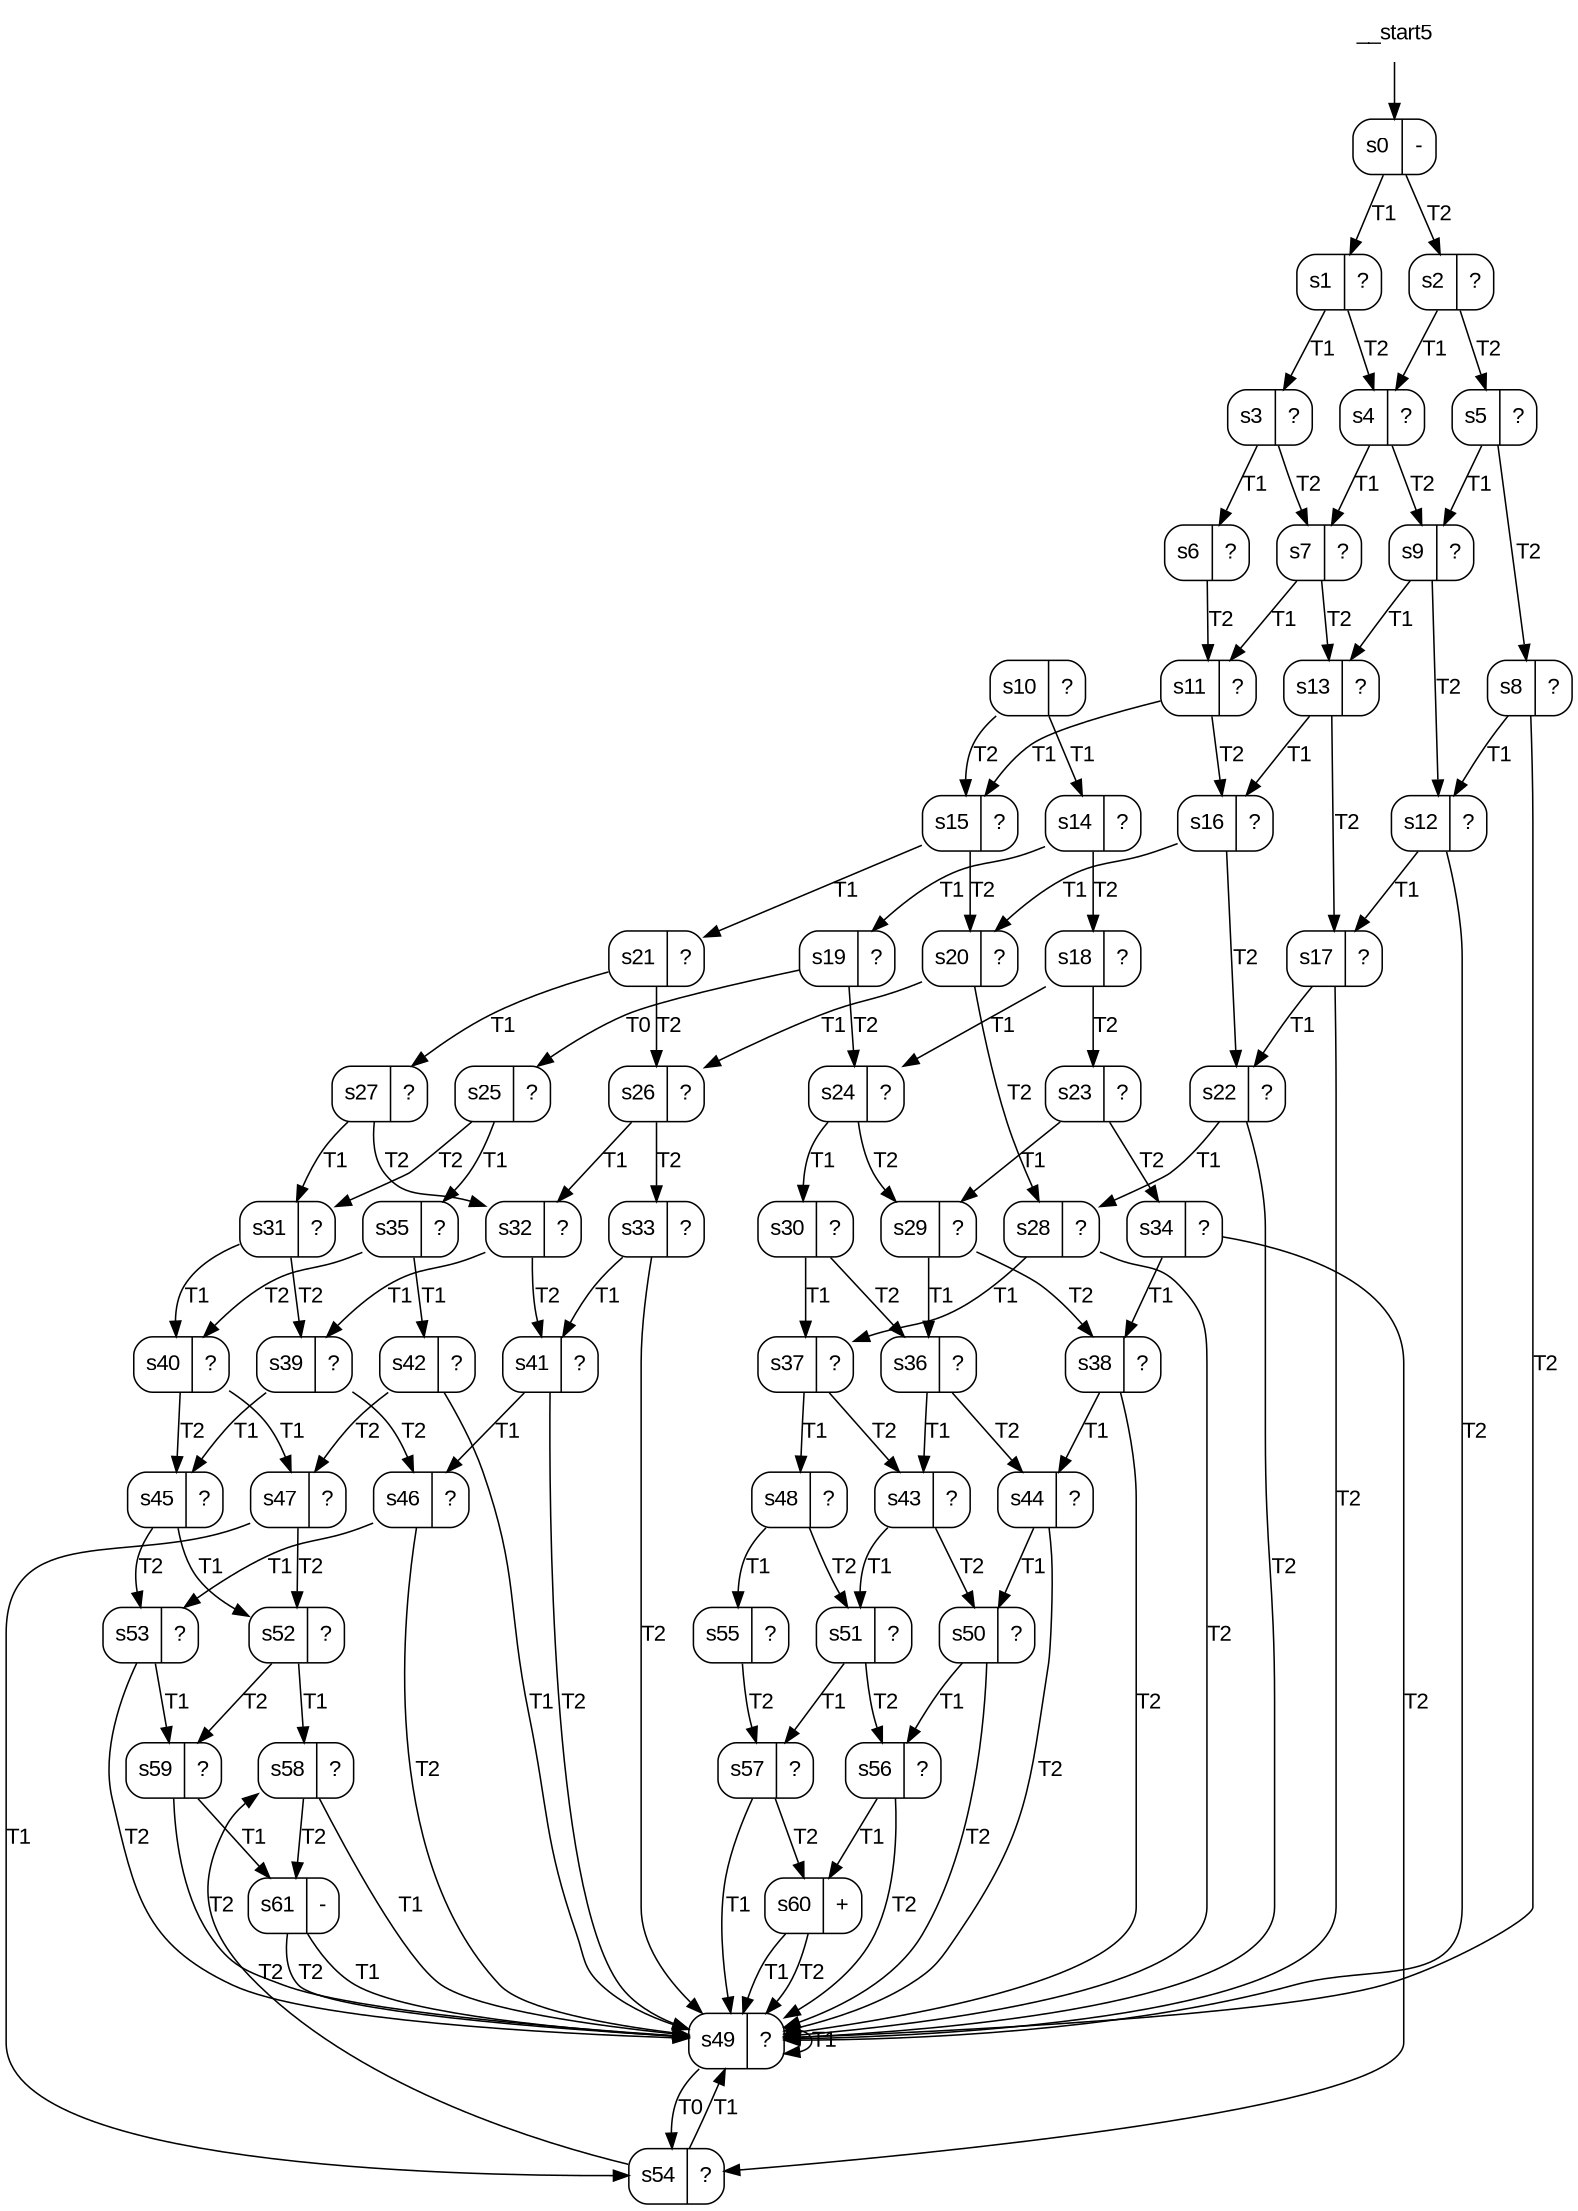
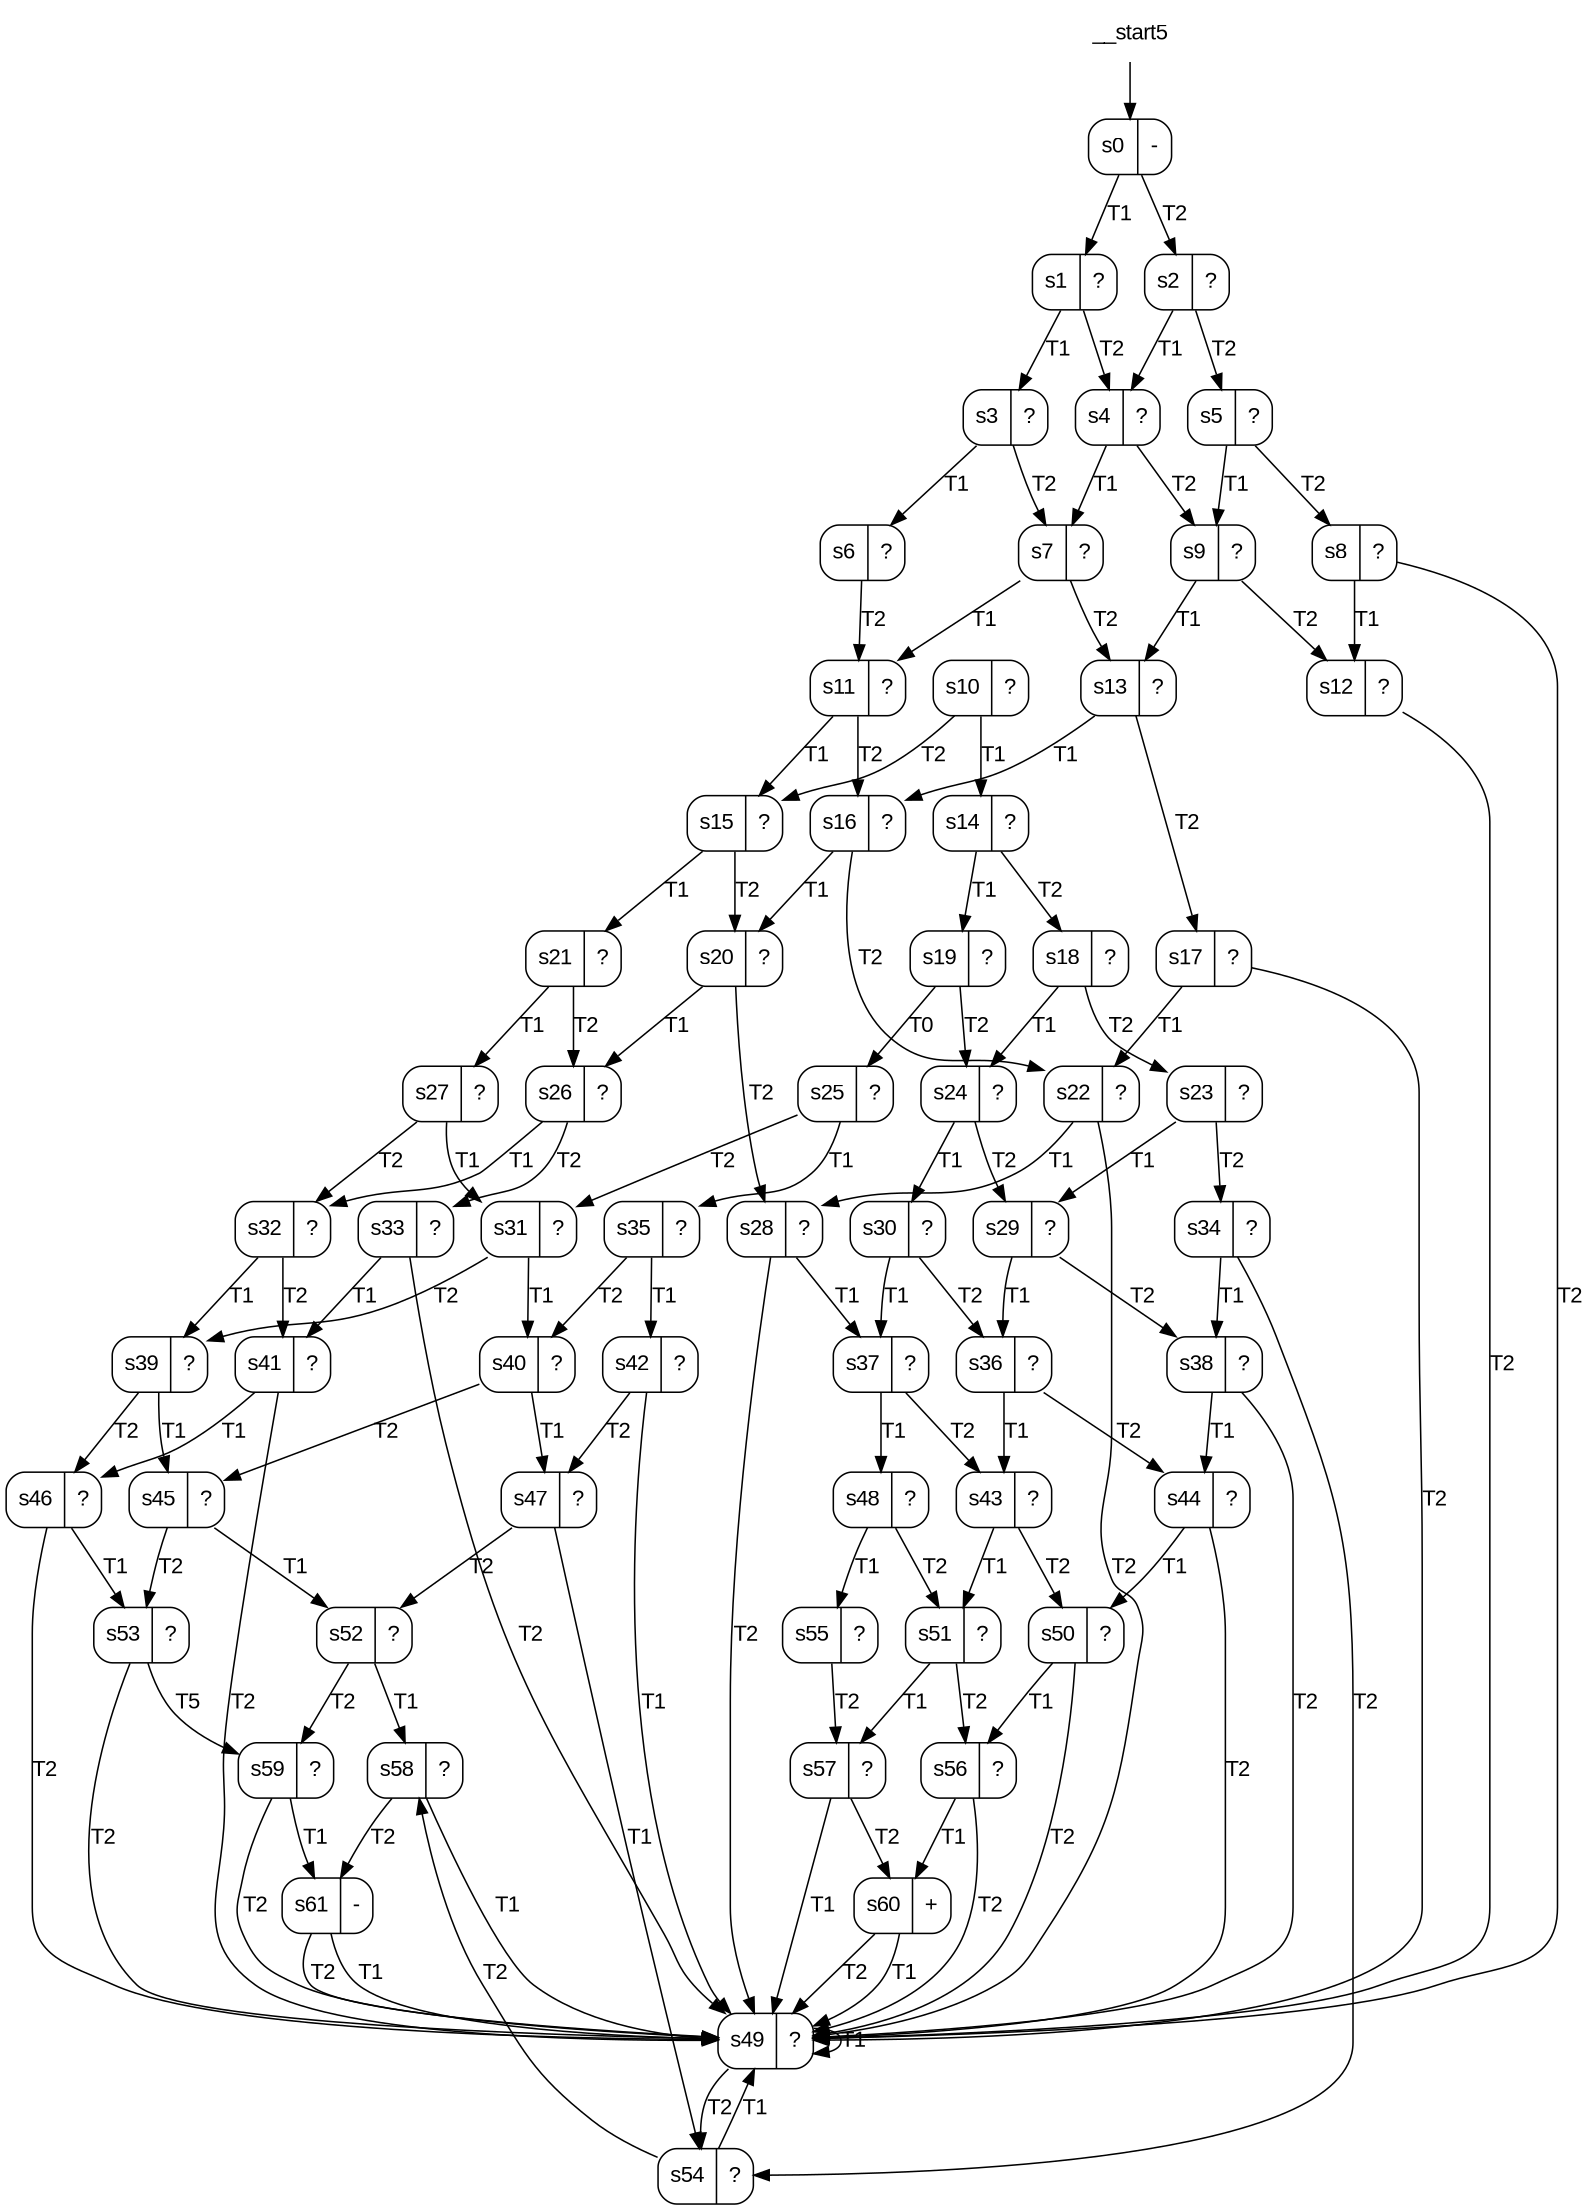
(1392, 885) -> none
(177, 1703) -> (188, 1703)
(690, 2109) -> (720, 2109)
